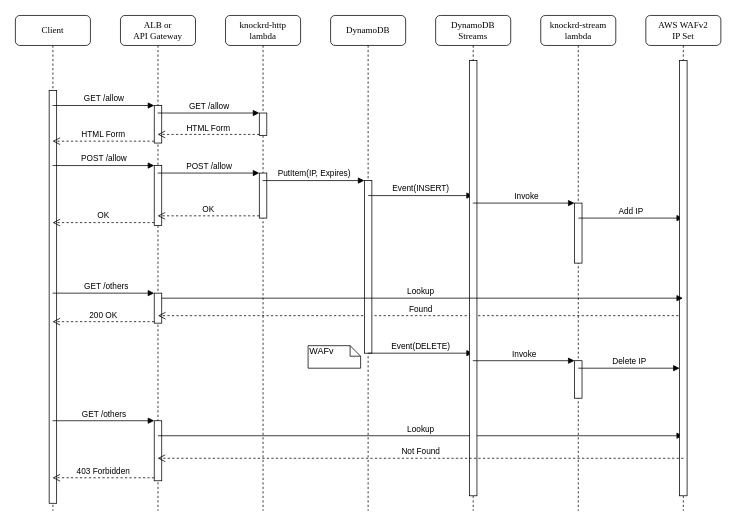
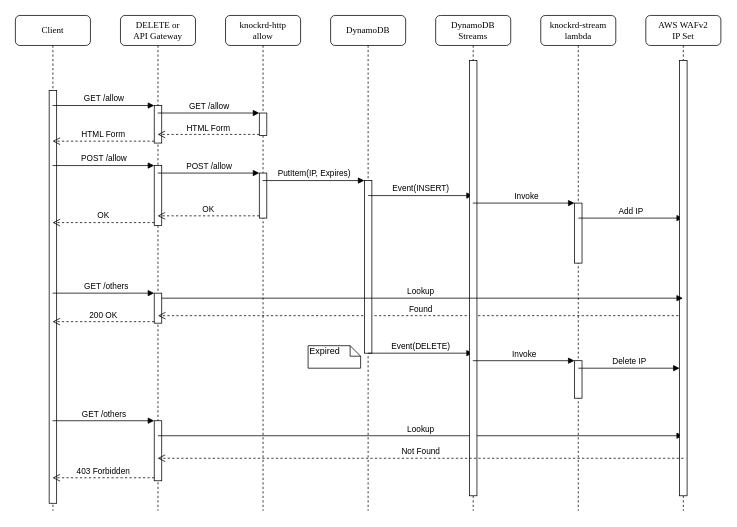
(158, 30) -> (158, 30)
(263, 30) -> (263, 30)
(319, 352) -> (326, 352)
